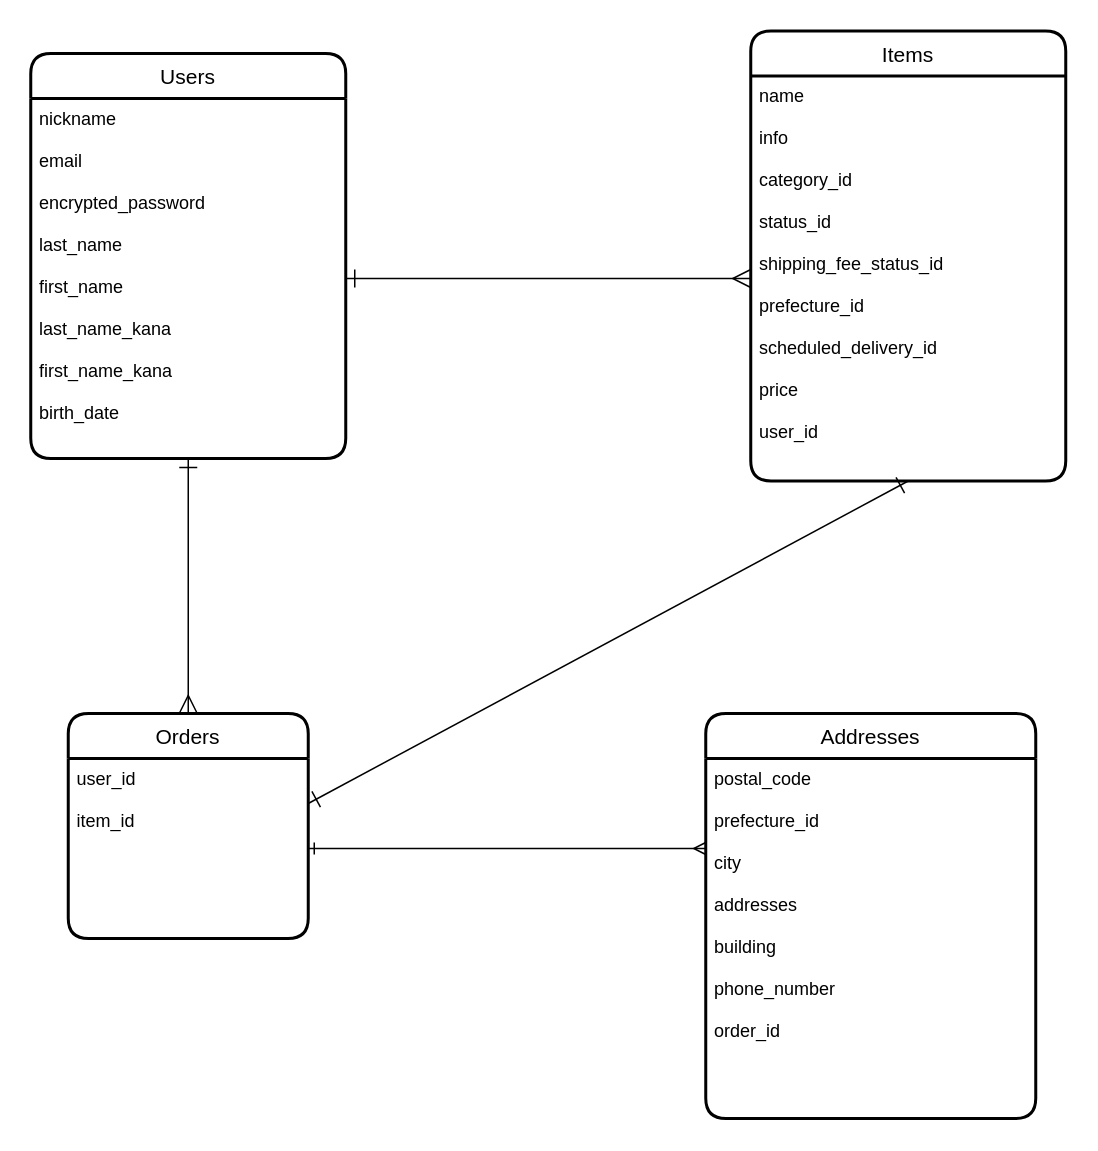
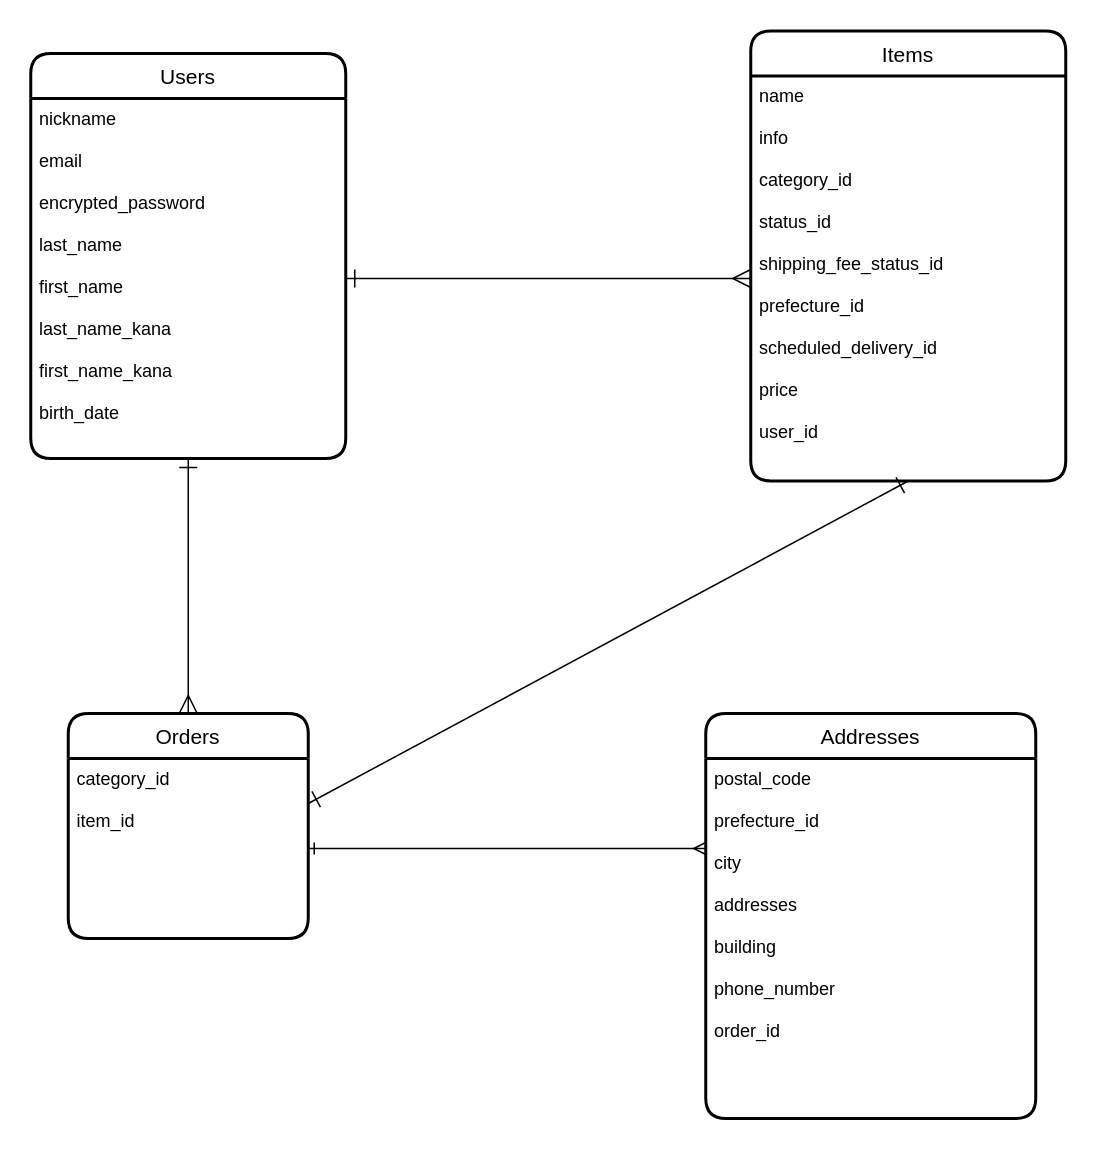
(109, 779) -> (130, 779)
